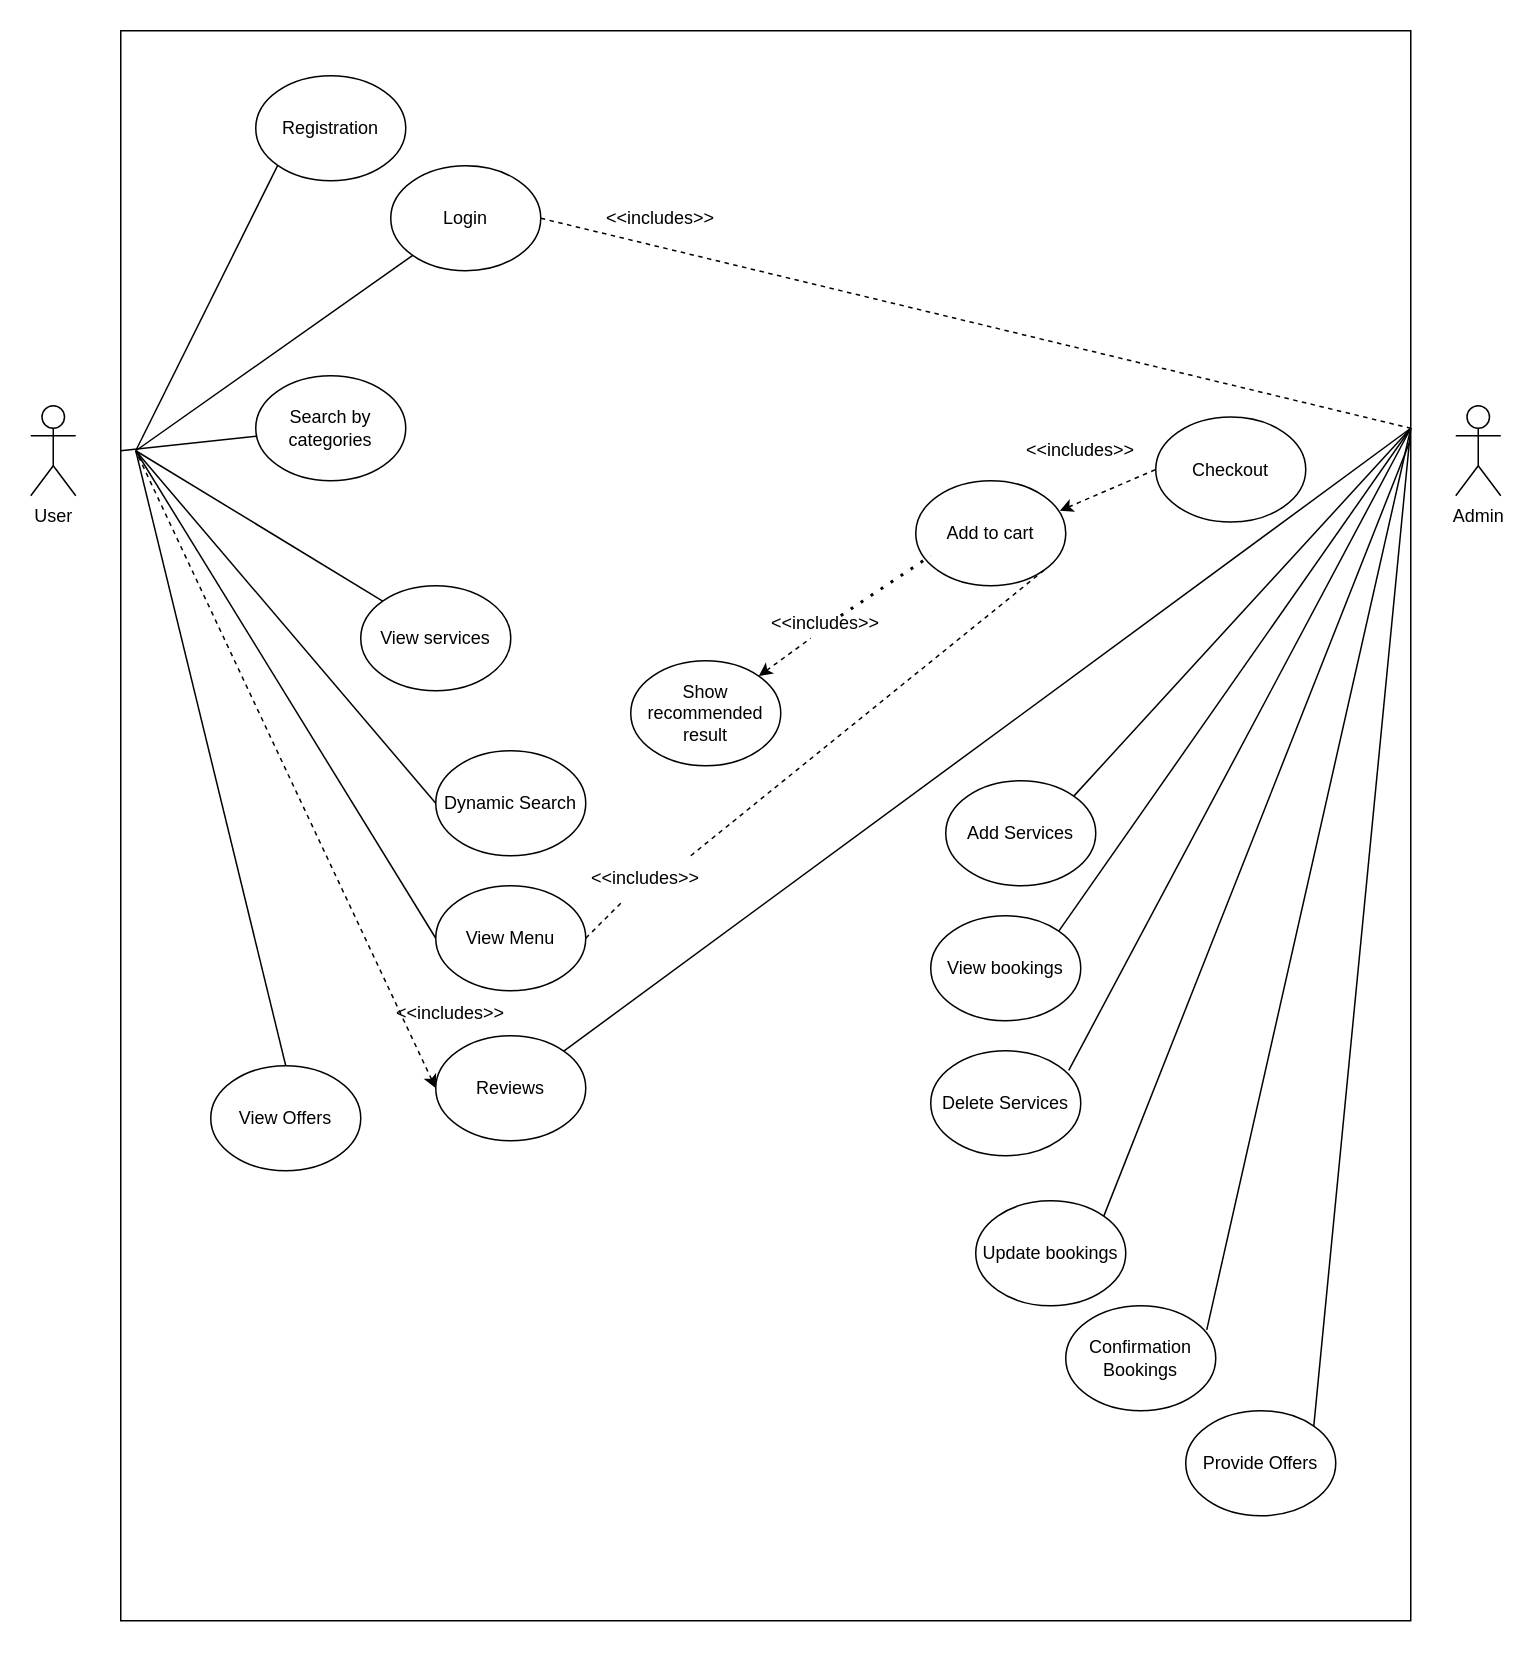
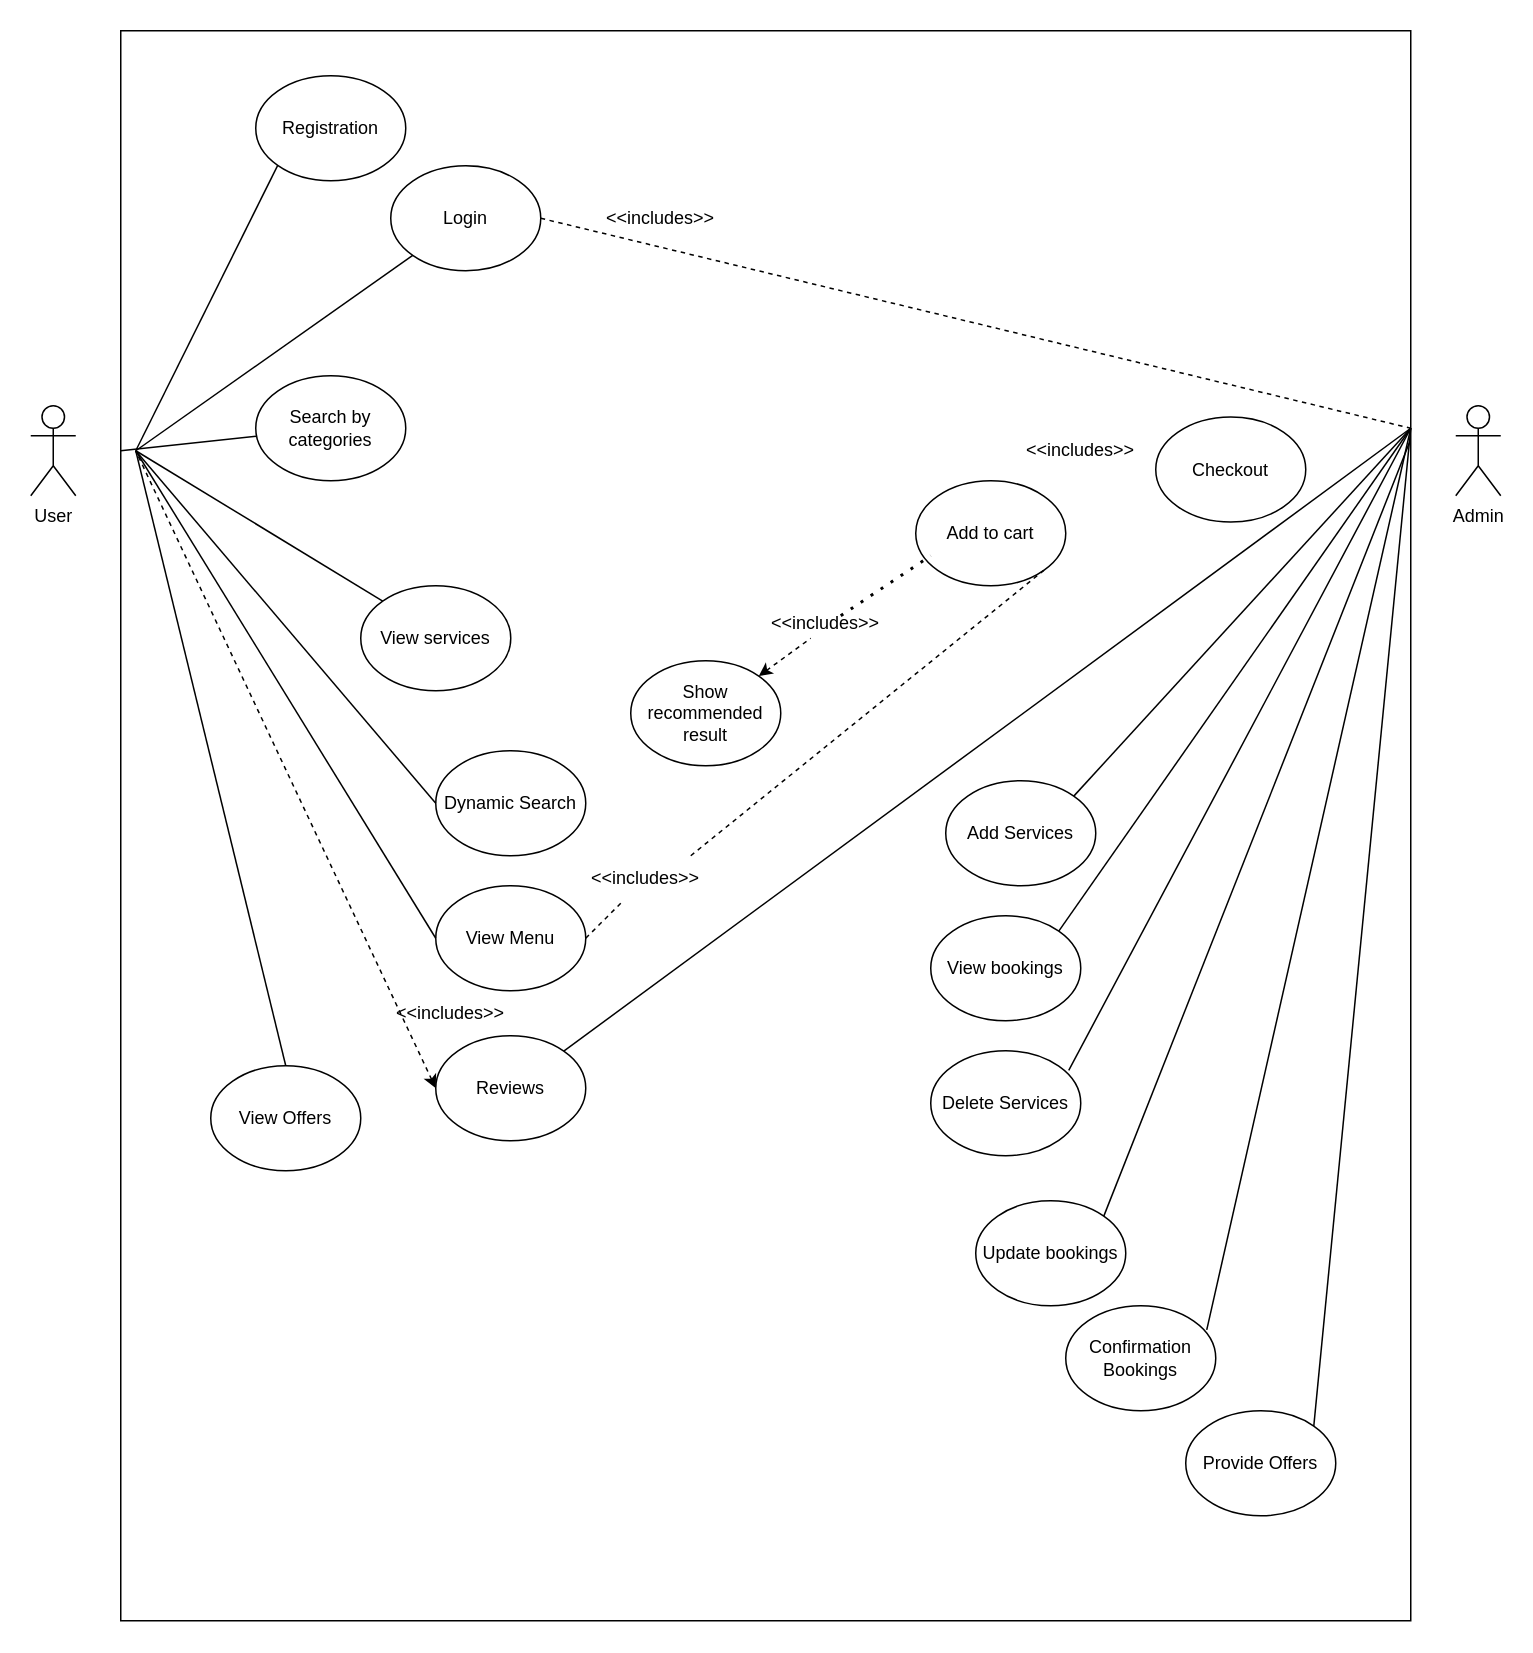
(1112, 488) -> none
